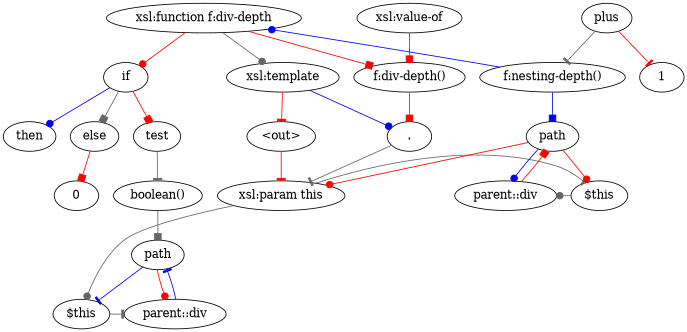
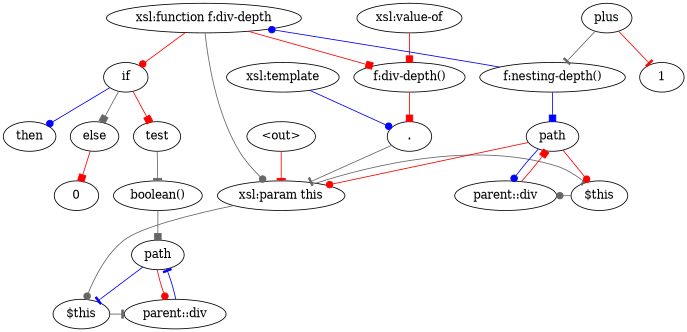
(241, 46) -> (221, 110)
(282, 105) -> none
